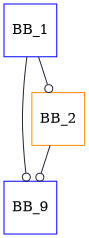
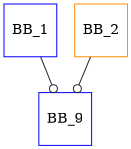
(43, 71) -> none
